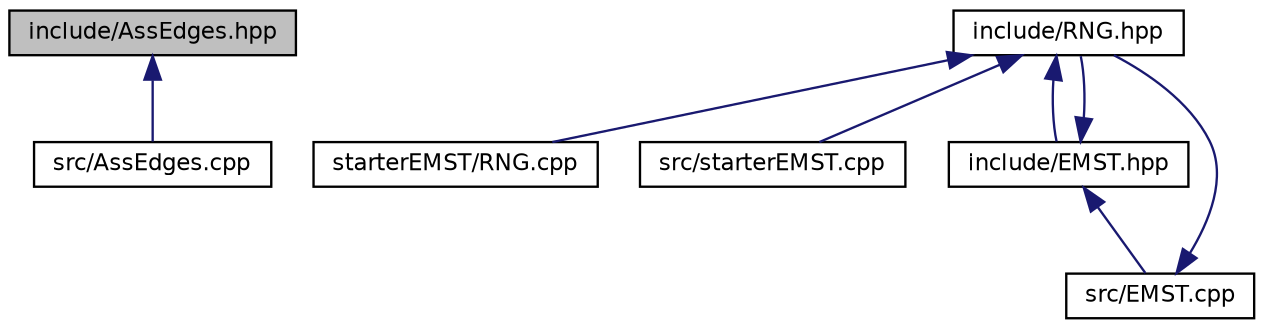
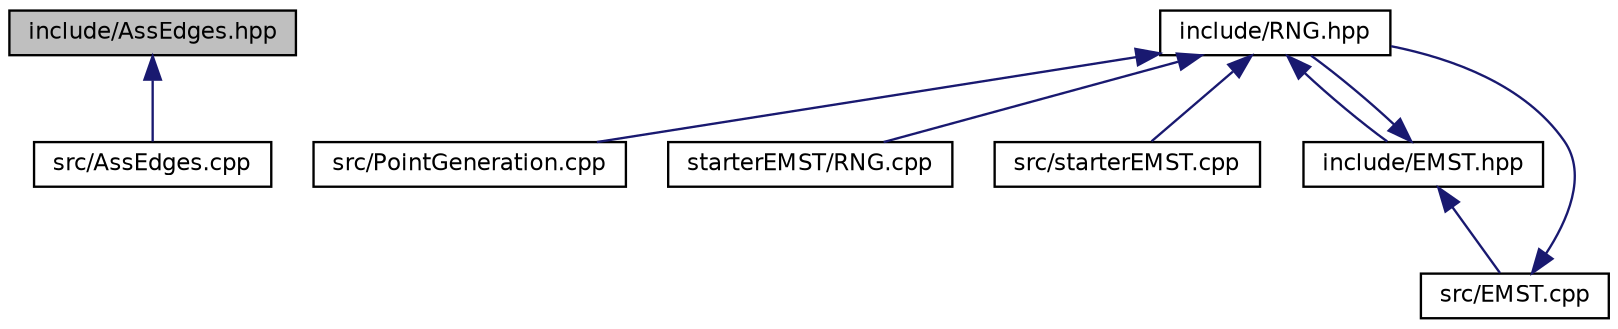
none -> (470, 164)
